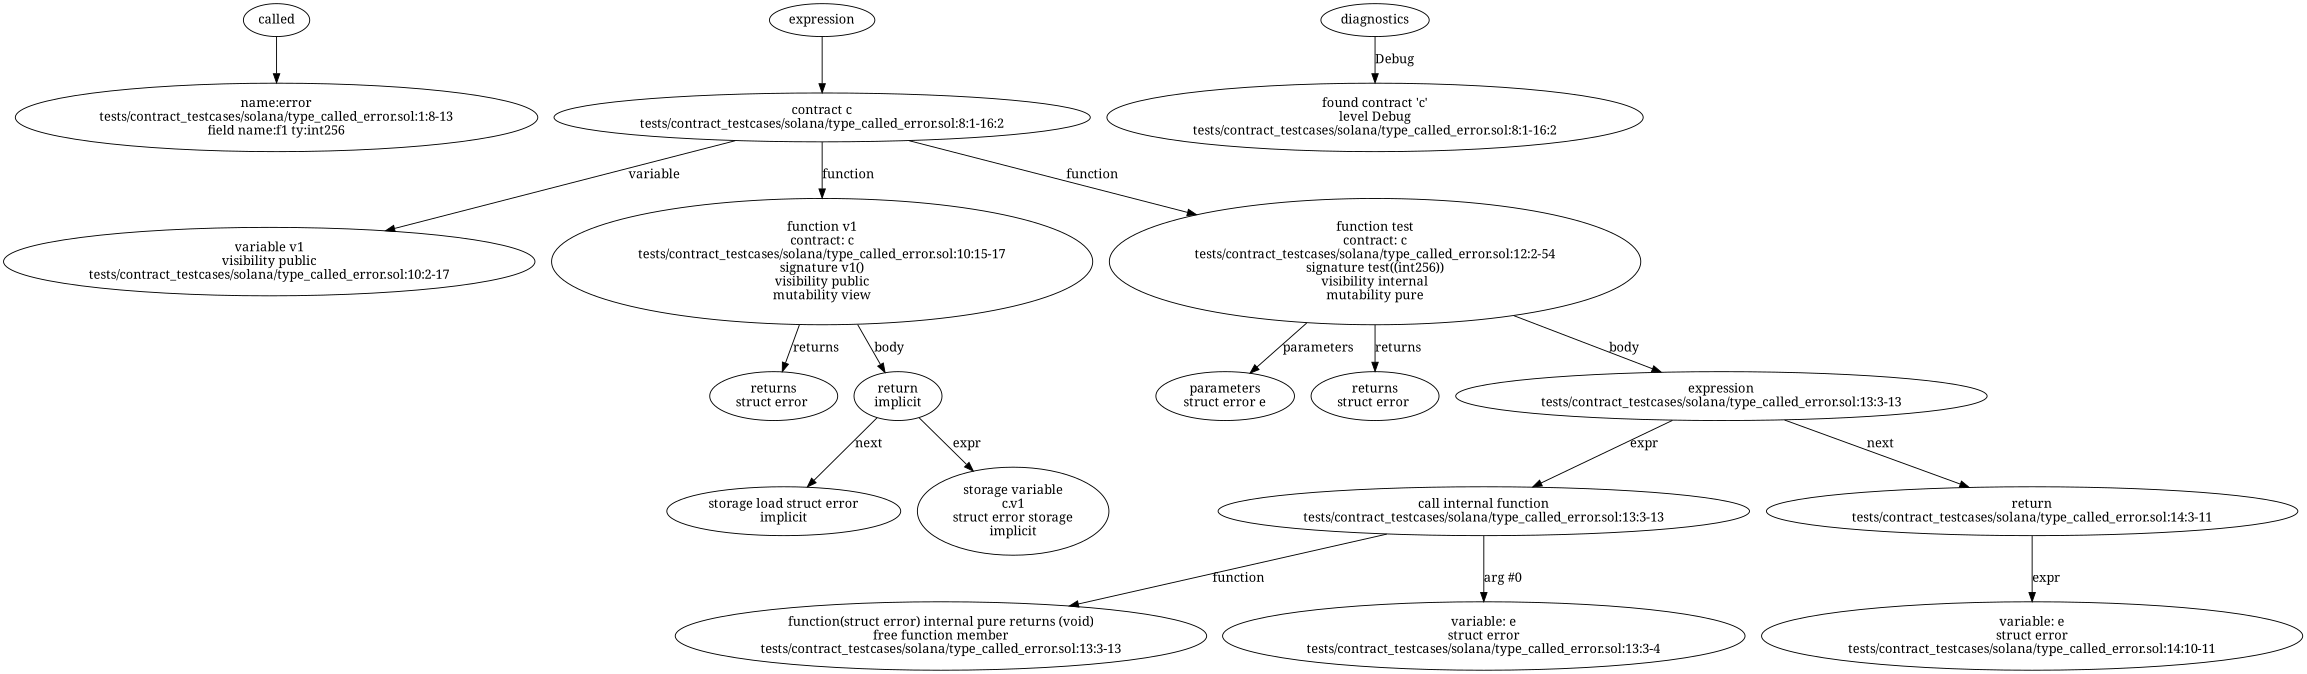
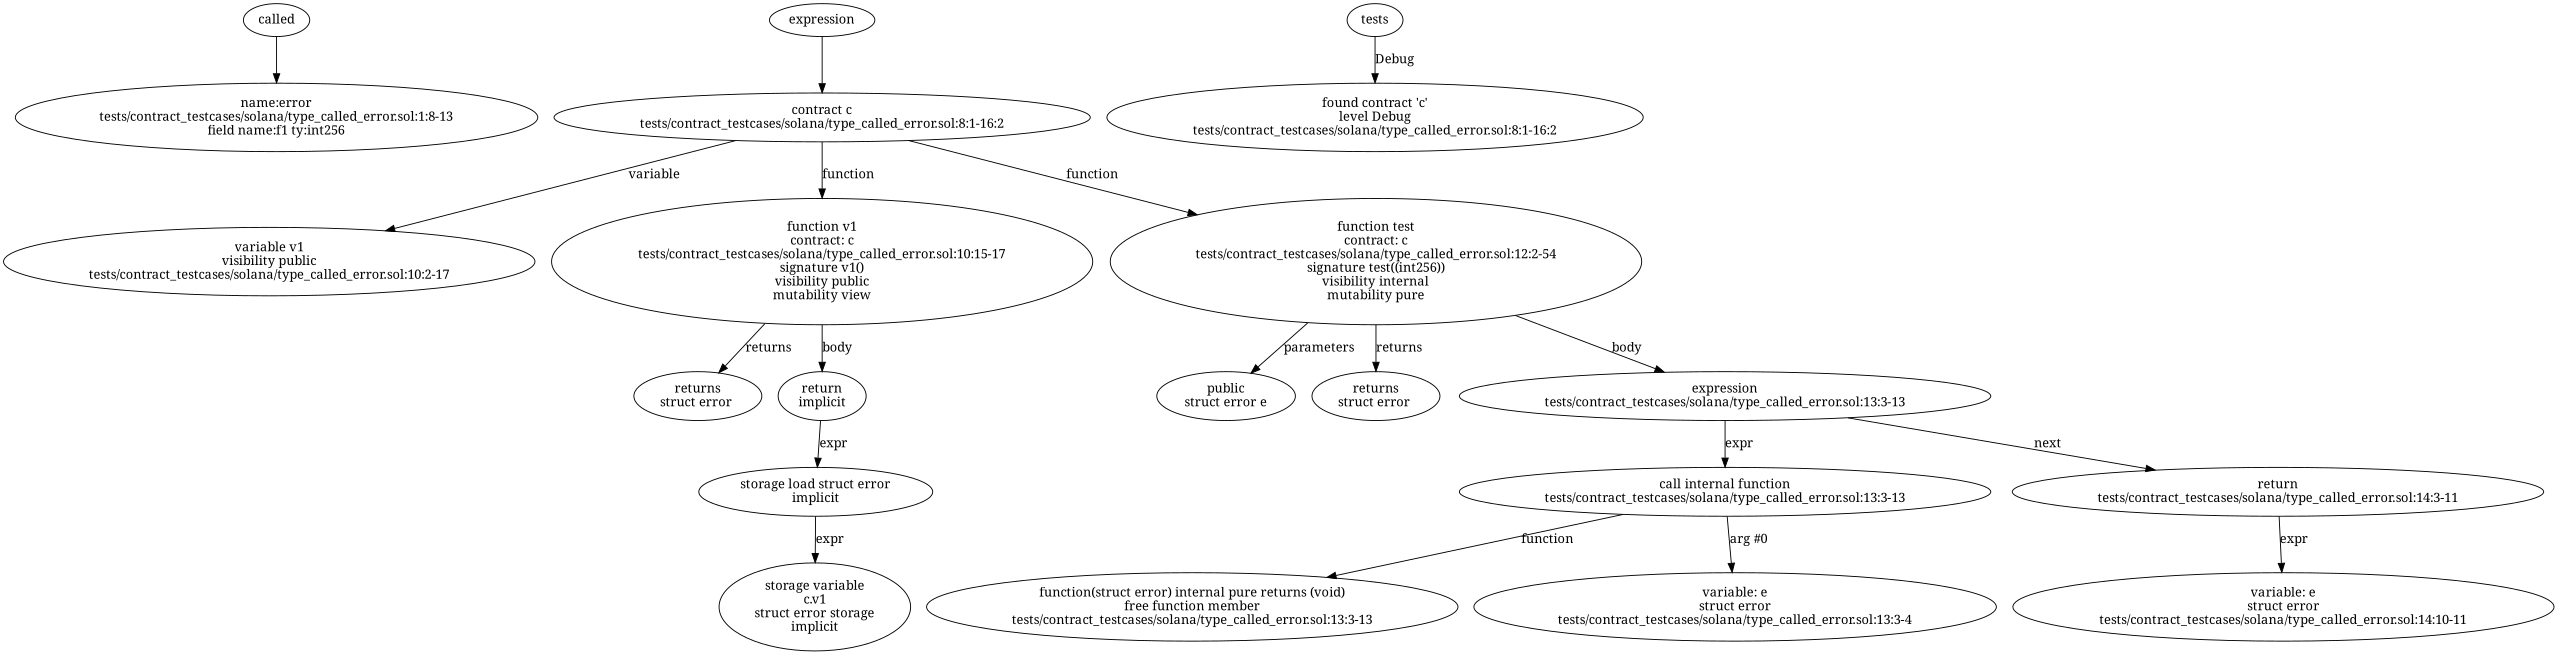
(1375, 20) -> (1375, 20)
(1225, 396) -> (1226, 396)
(943, 441) -> (815, 535)
(869, 444) -> (834, 444)
